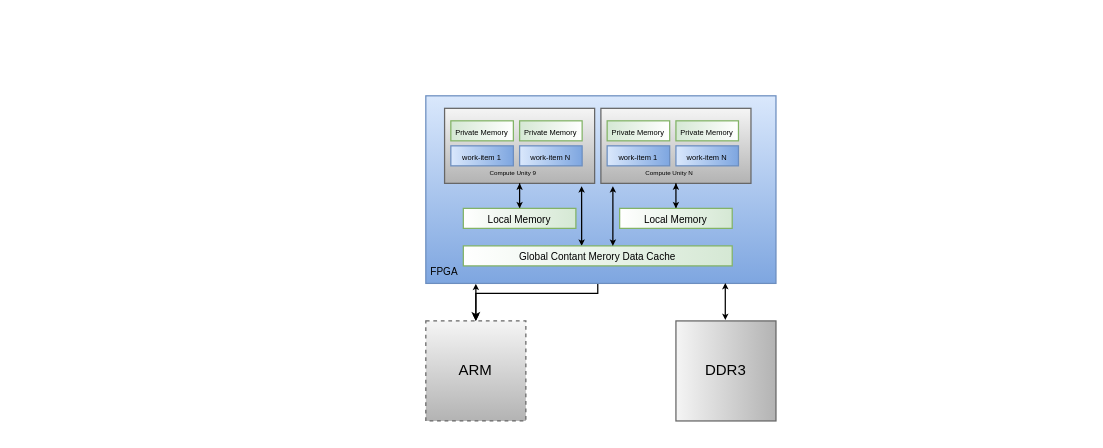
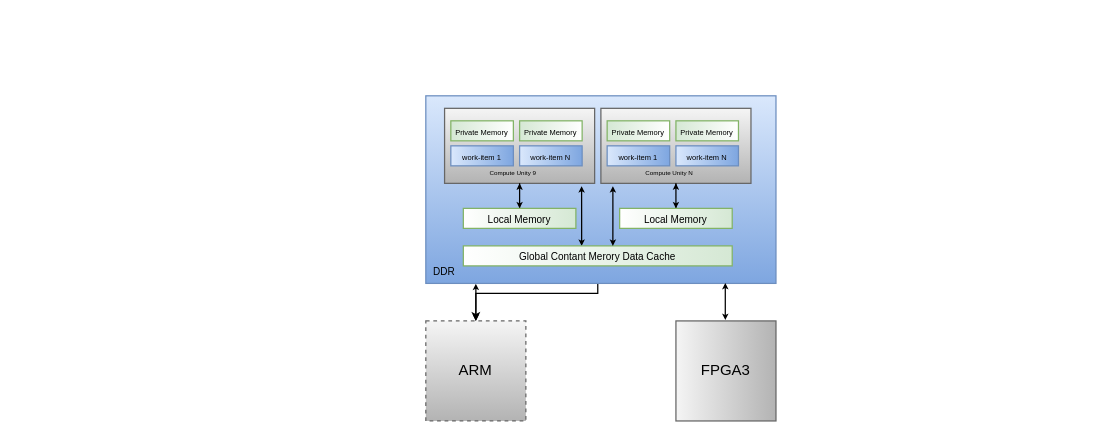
(444, 271) -> (444, 271)
(726, 371) -> (726, 371)
